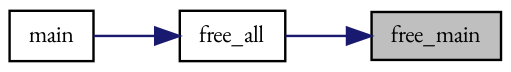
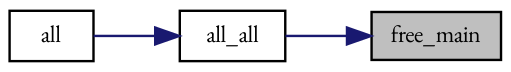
(52, 36) -> (52, 36)
(233, 36) -> (233, 36)
